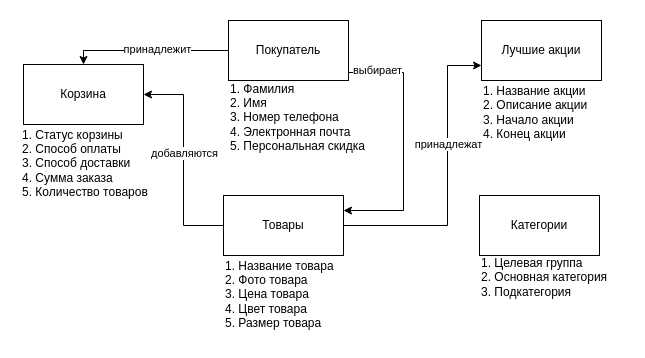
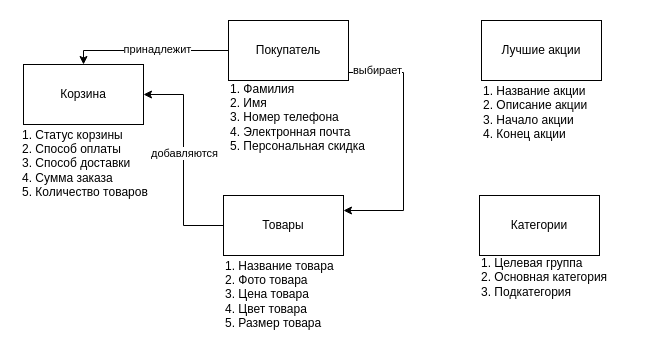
(448, 185) -> none
